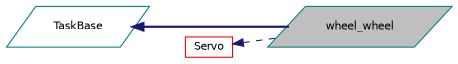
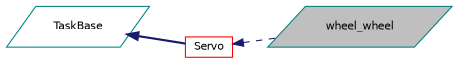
(216, 27) -> (162, 40)
